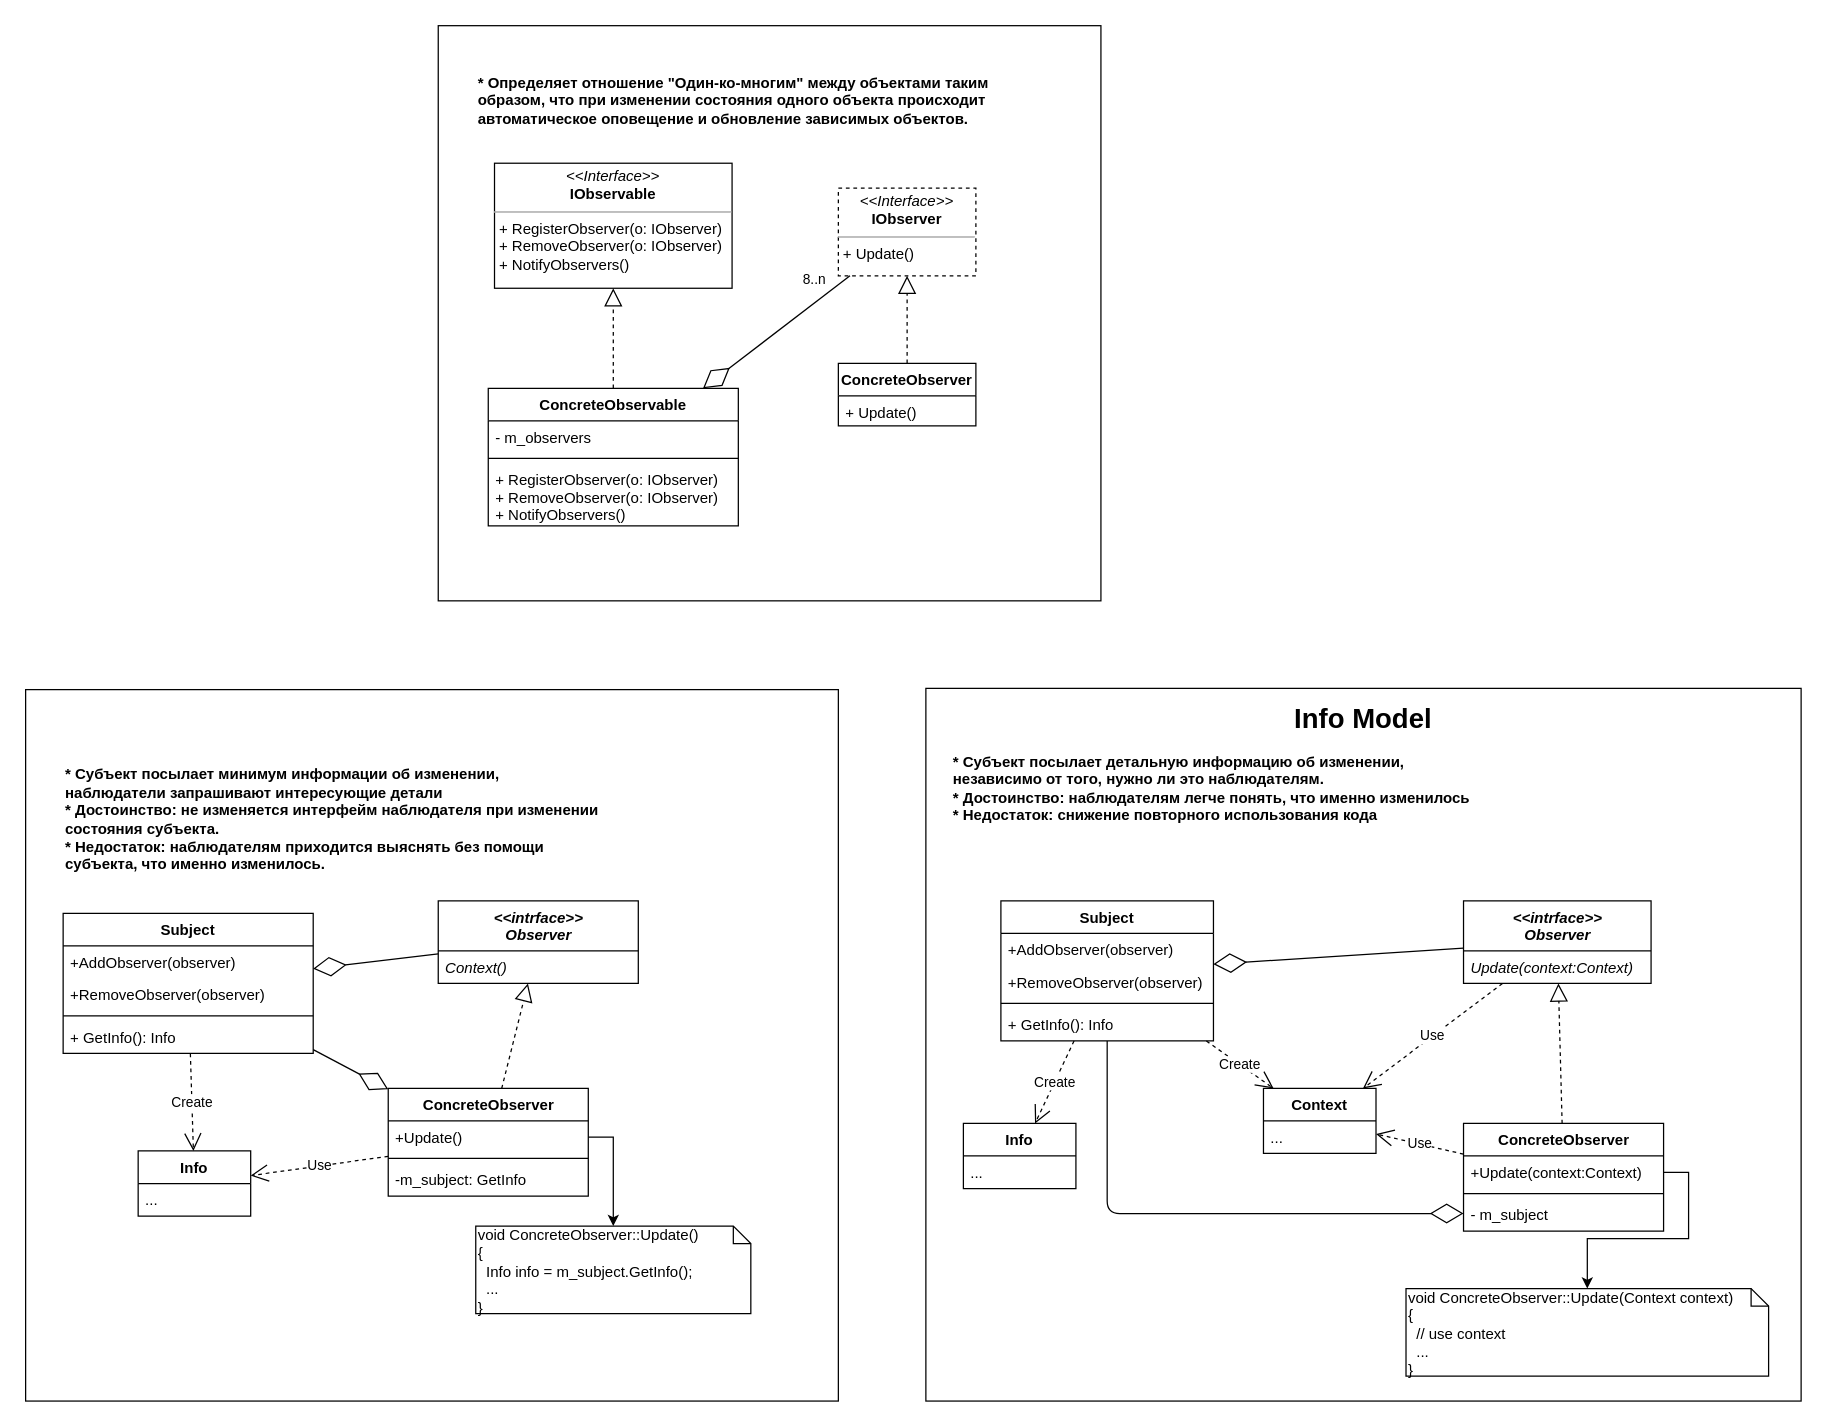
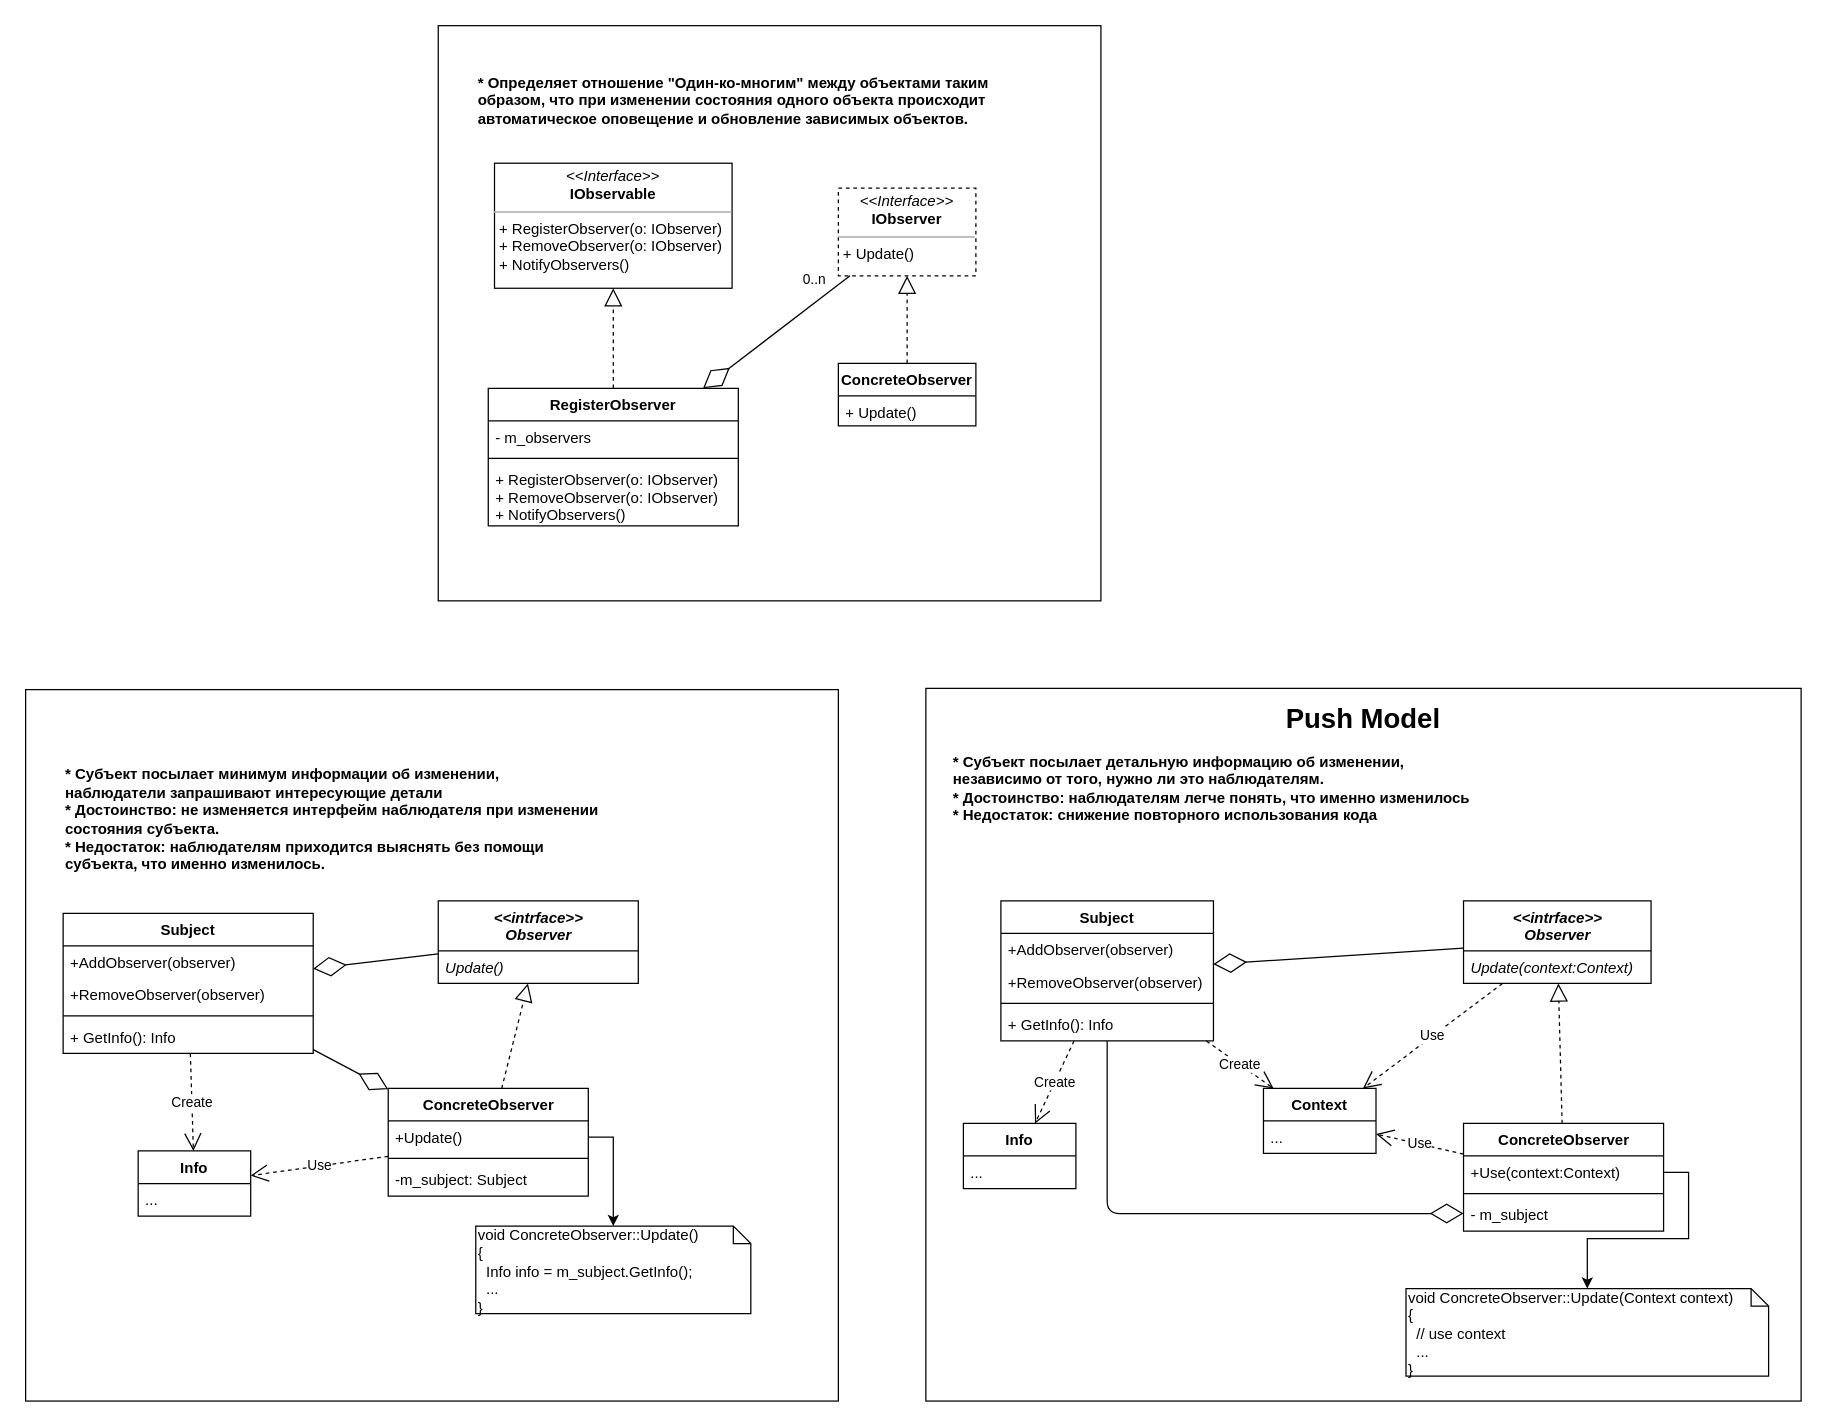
(815, 280) -> (815, 280)
(613, 405) -> (613, 405)
(1363, 719) -> (1363, 719)
(483, 968) -> (479, 968)
(1569, 1173) -> (1556, 1173)
(471, 1180) -> (471, 1180)
